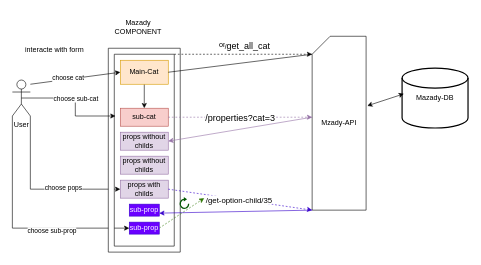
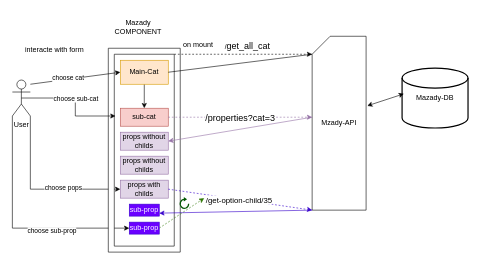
(234, 45) -> (198, 45)
